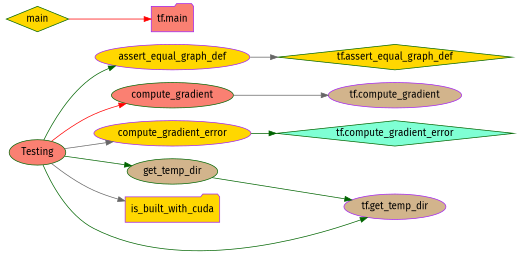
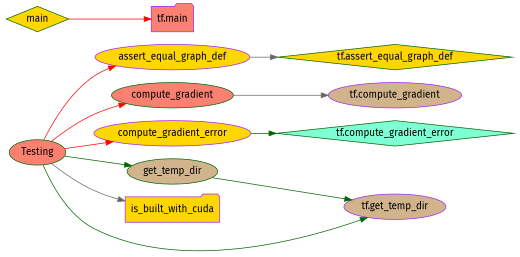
(70, 98) -> (70, 98)
(85, 146) -> (85, 146)
